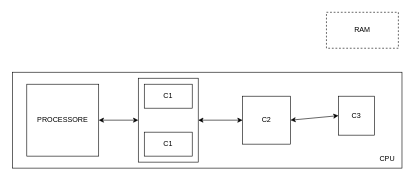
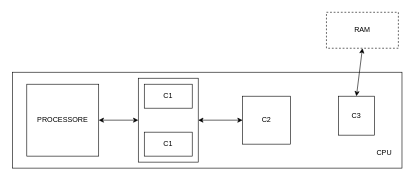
none -> (360, 72)
(315, 118) -> none
(387, 159) -> (384, 153)
